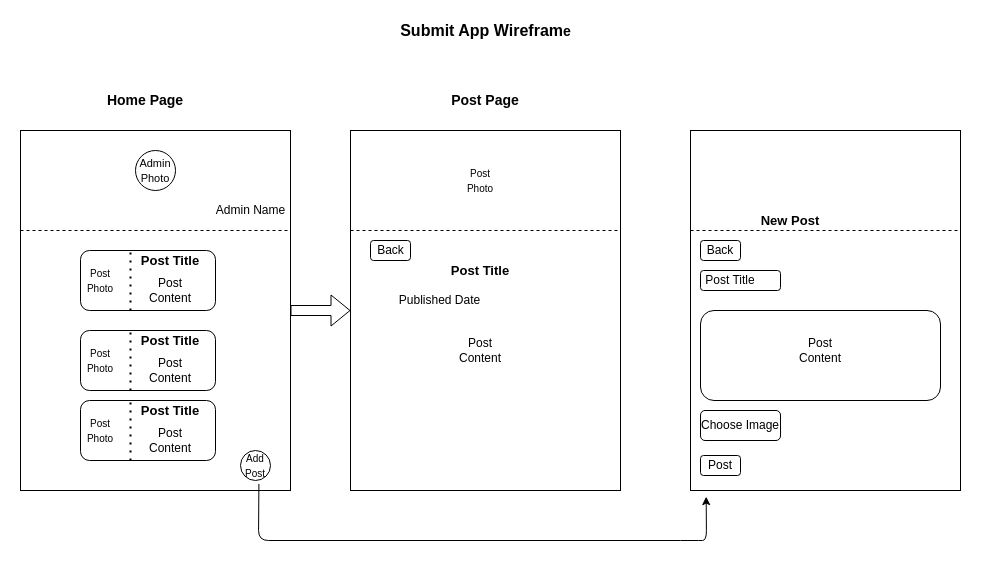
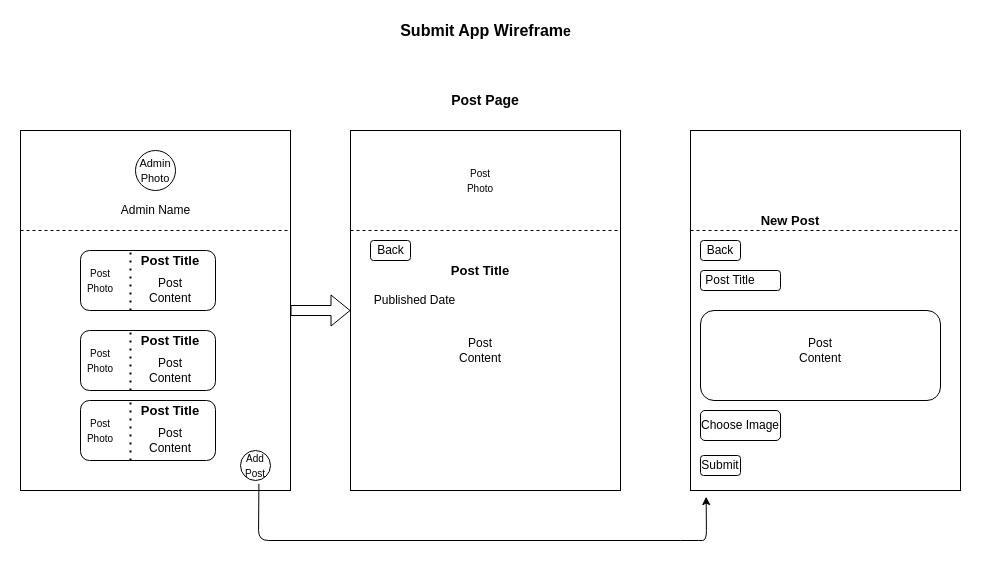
(146, 101) -> none
(251, 211) -> (156, 211)
(439, 301) -> (414, 301)
(721, 466) -> (721, 466)
